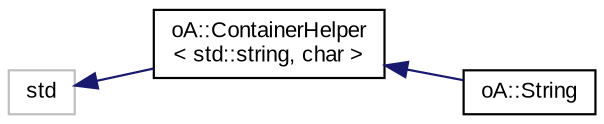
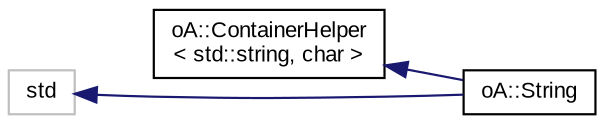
(125, 75) -> (280, 98)
